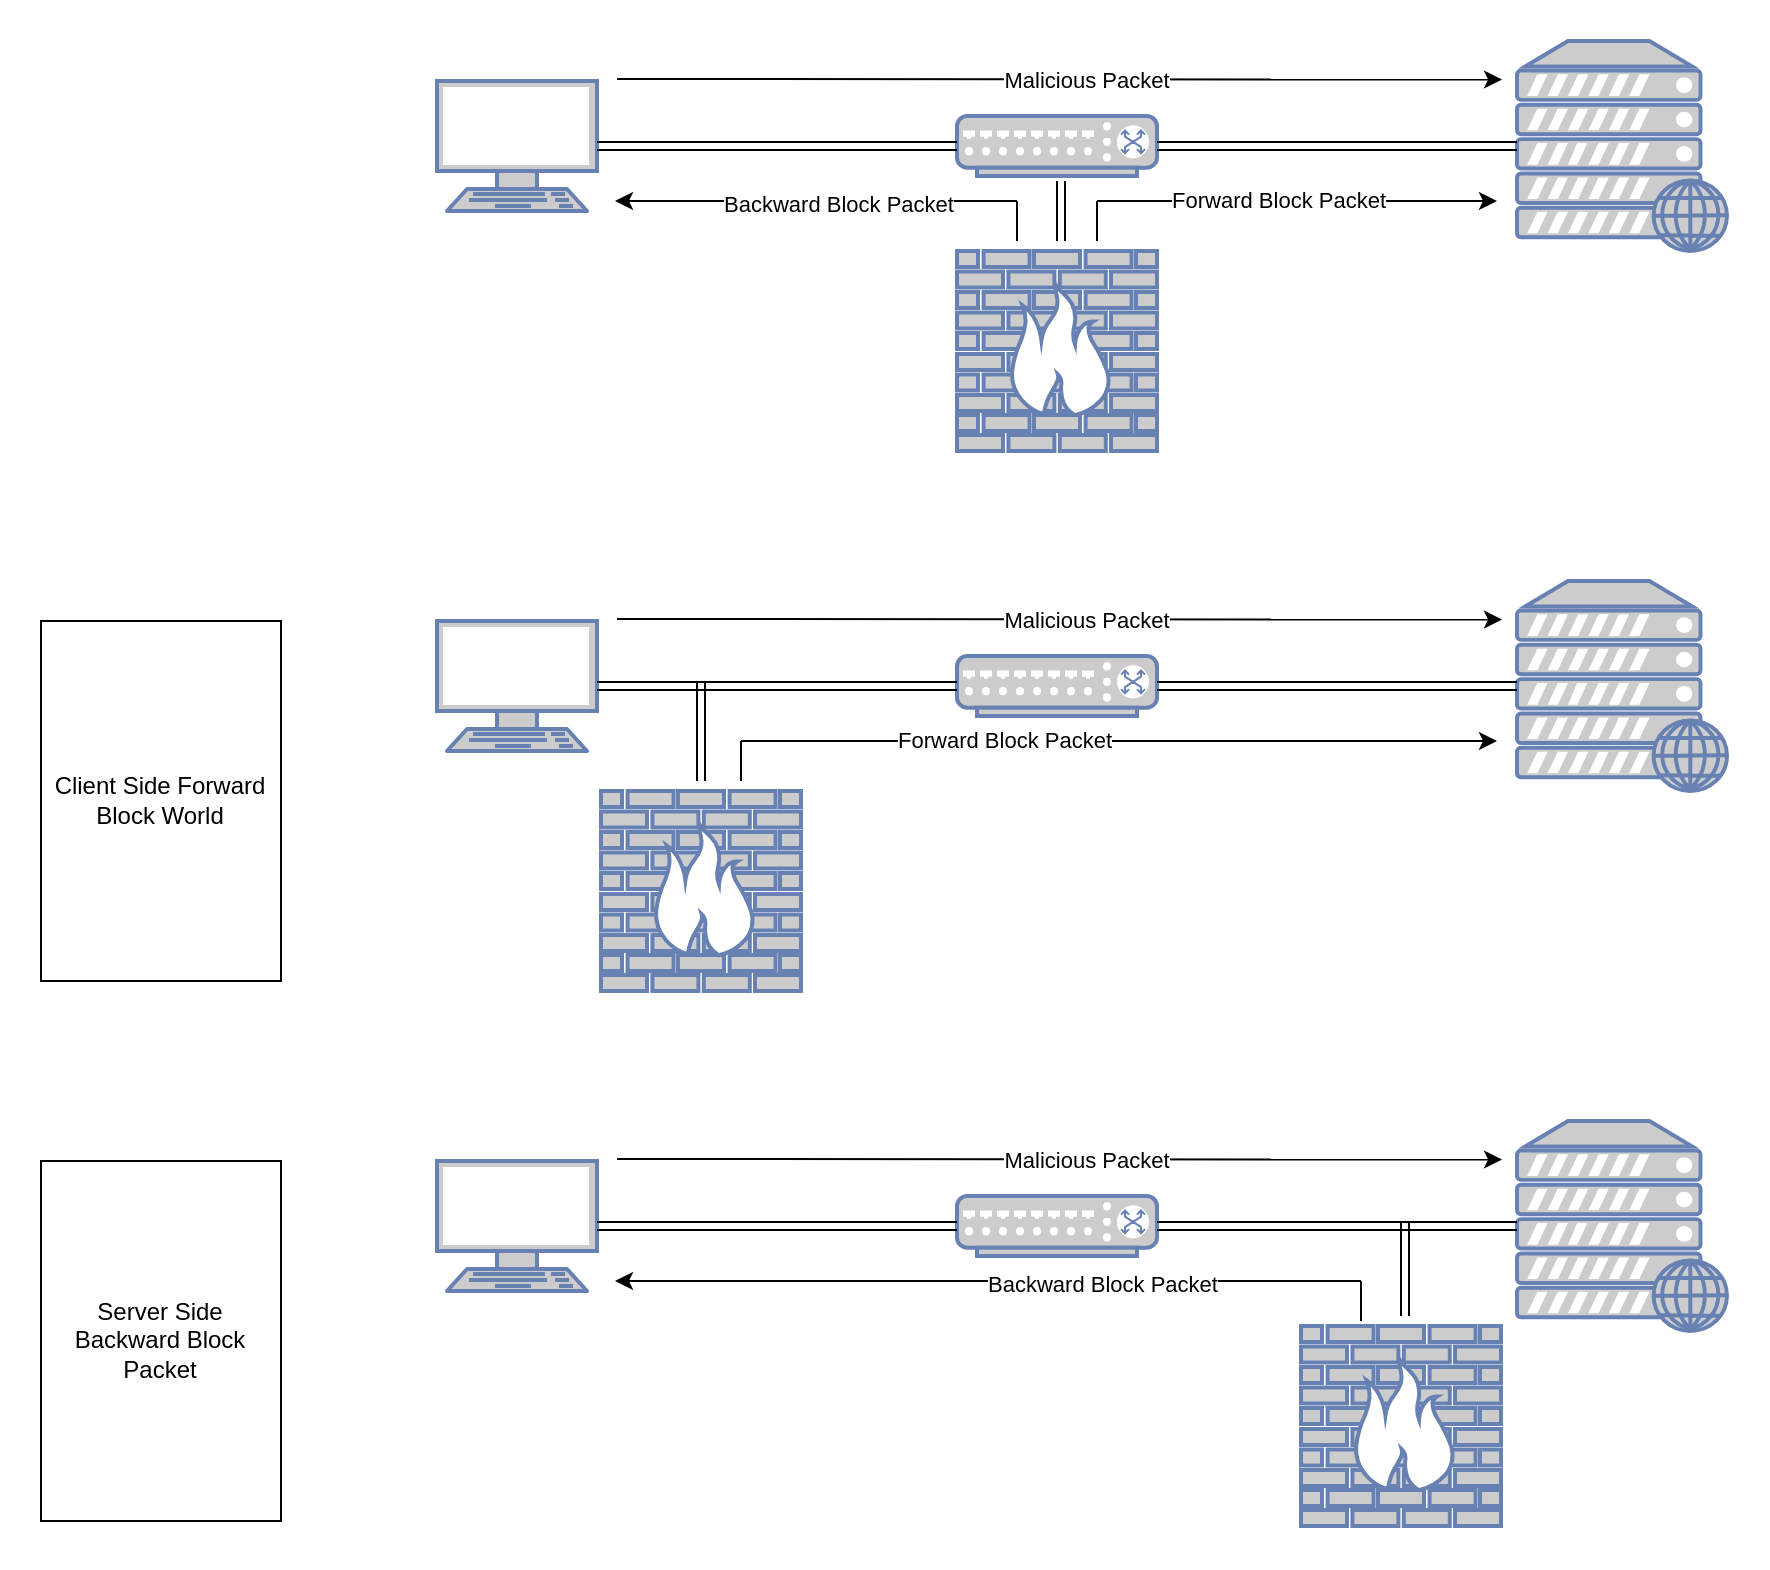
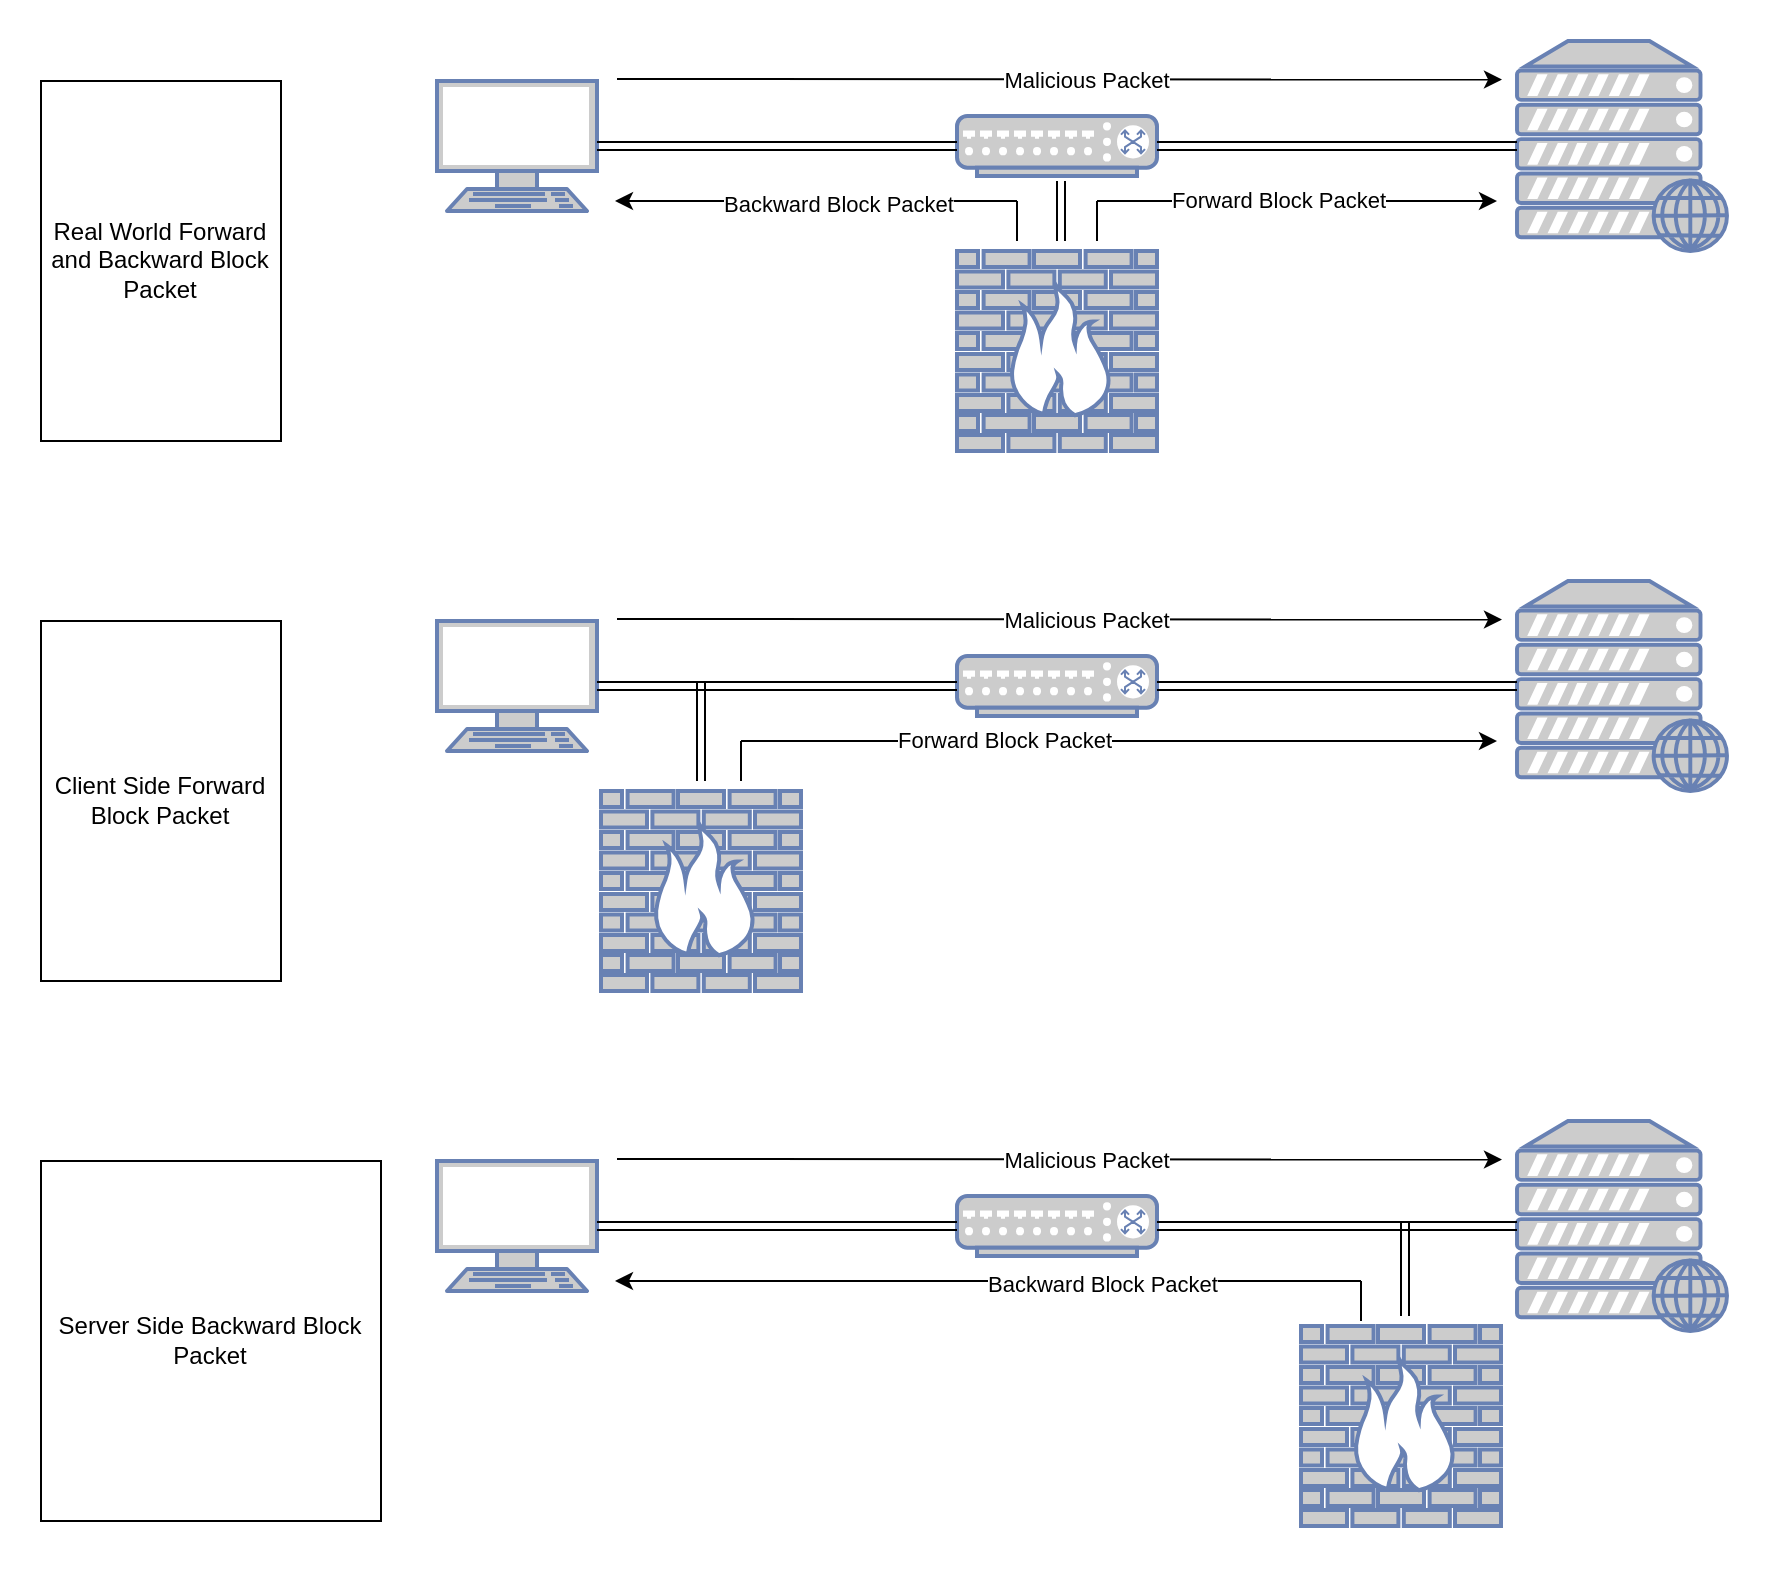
none -> (161, 261)
(161, 801) -> (161, 801)
(161, 1341) -> (211, 1341)
